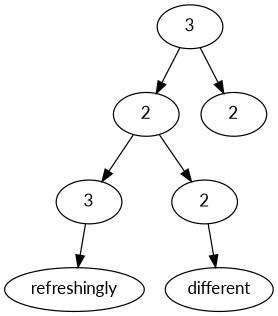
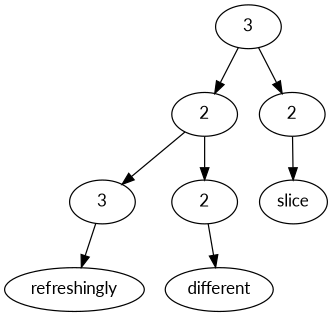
none -> (293, 202)
